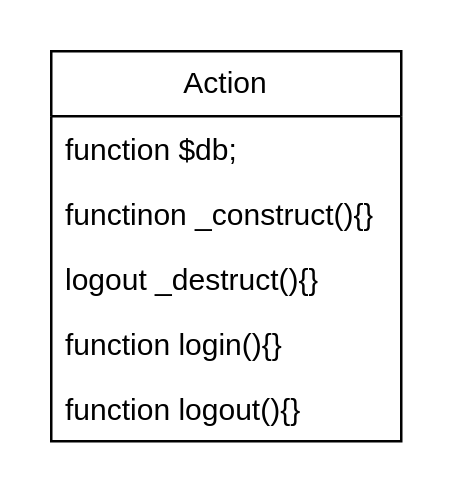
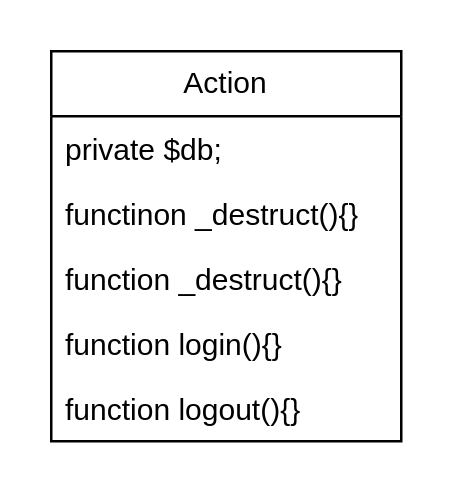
(164, 152) -> (155, 152)
(229, 235) -> (229, 235)
(226, 282) -> (229, 300)
